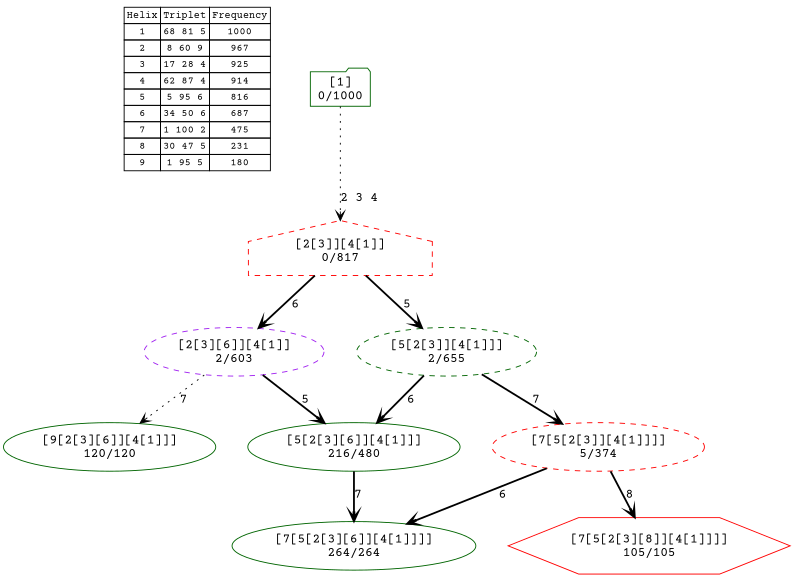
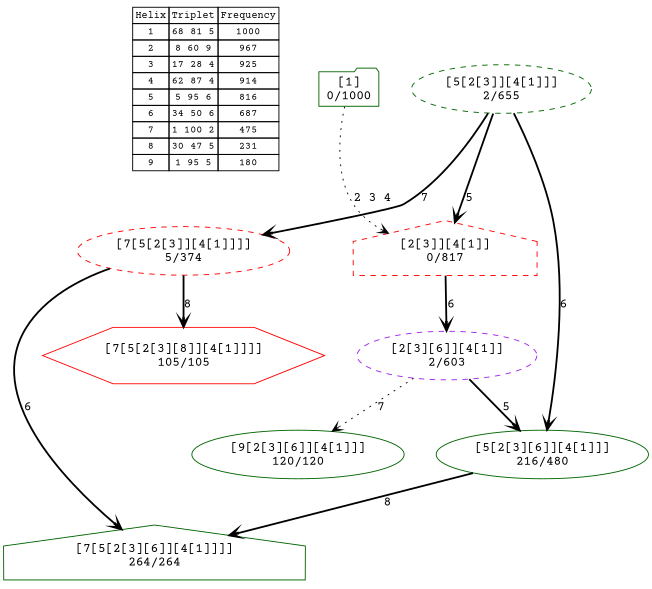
(390, 299) -> (476, 164)
(362, 495) -> (391, 502)
(354, 546) -> (154, 555)
